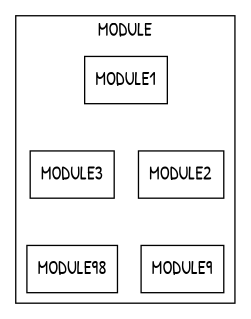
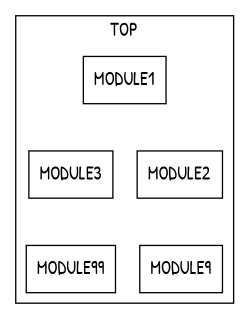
(125, 31) -> (125, 31)
(72, 269) -> (71, 269)
